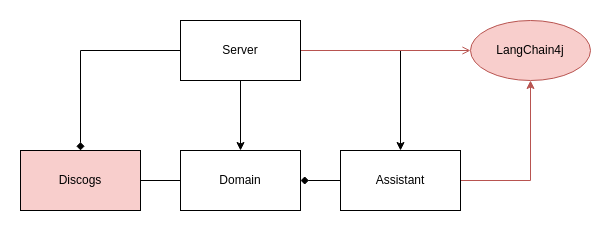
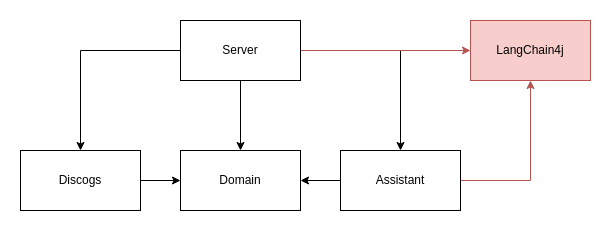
(464, 51) -> (462, 51)
(531, 51) -> (531, 51)
(81, 142) -> (81, 142)
(81, 181) -> (81, 181)
(175, 181) -> (172, 181)
(309, 181) -> (308, 181)
